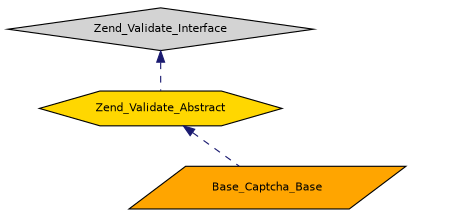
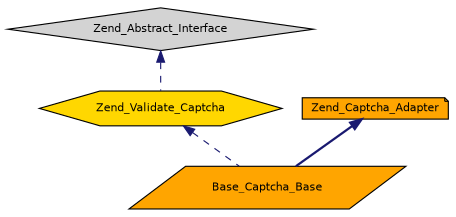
(161, 29) -> (161, 29)
(161, 108) -> (161, 108)
none -> (375, 108)
